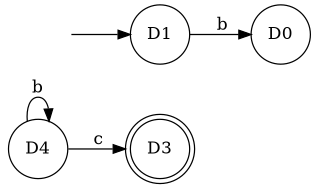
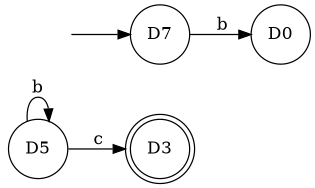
(160, 35) -> (160, 35)
(38, 149) -> (38, 149)
